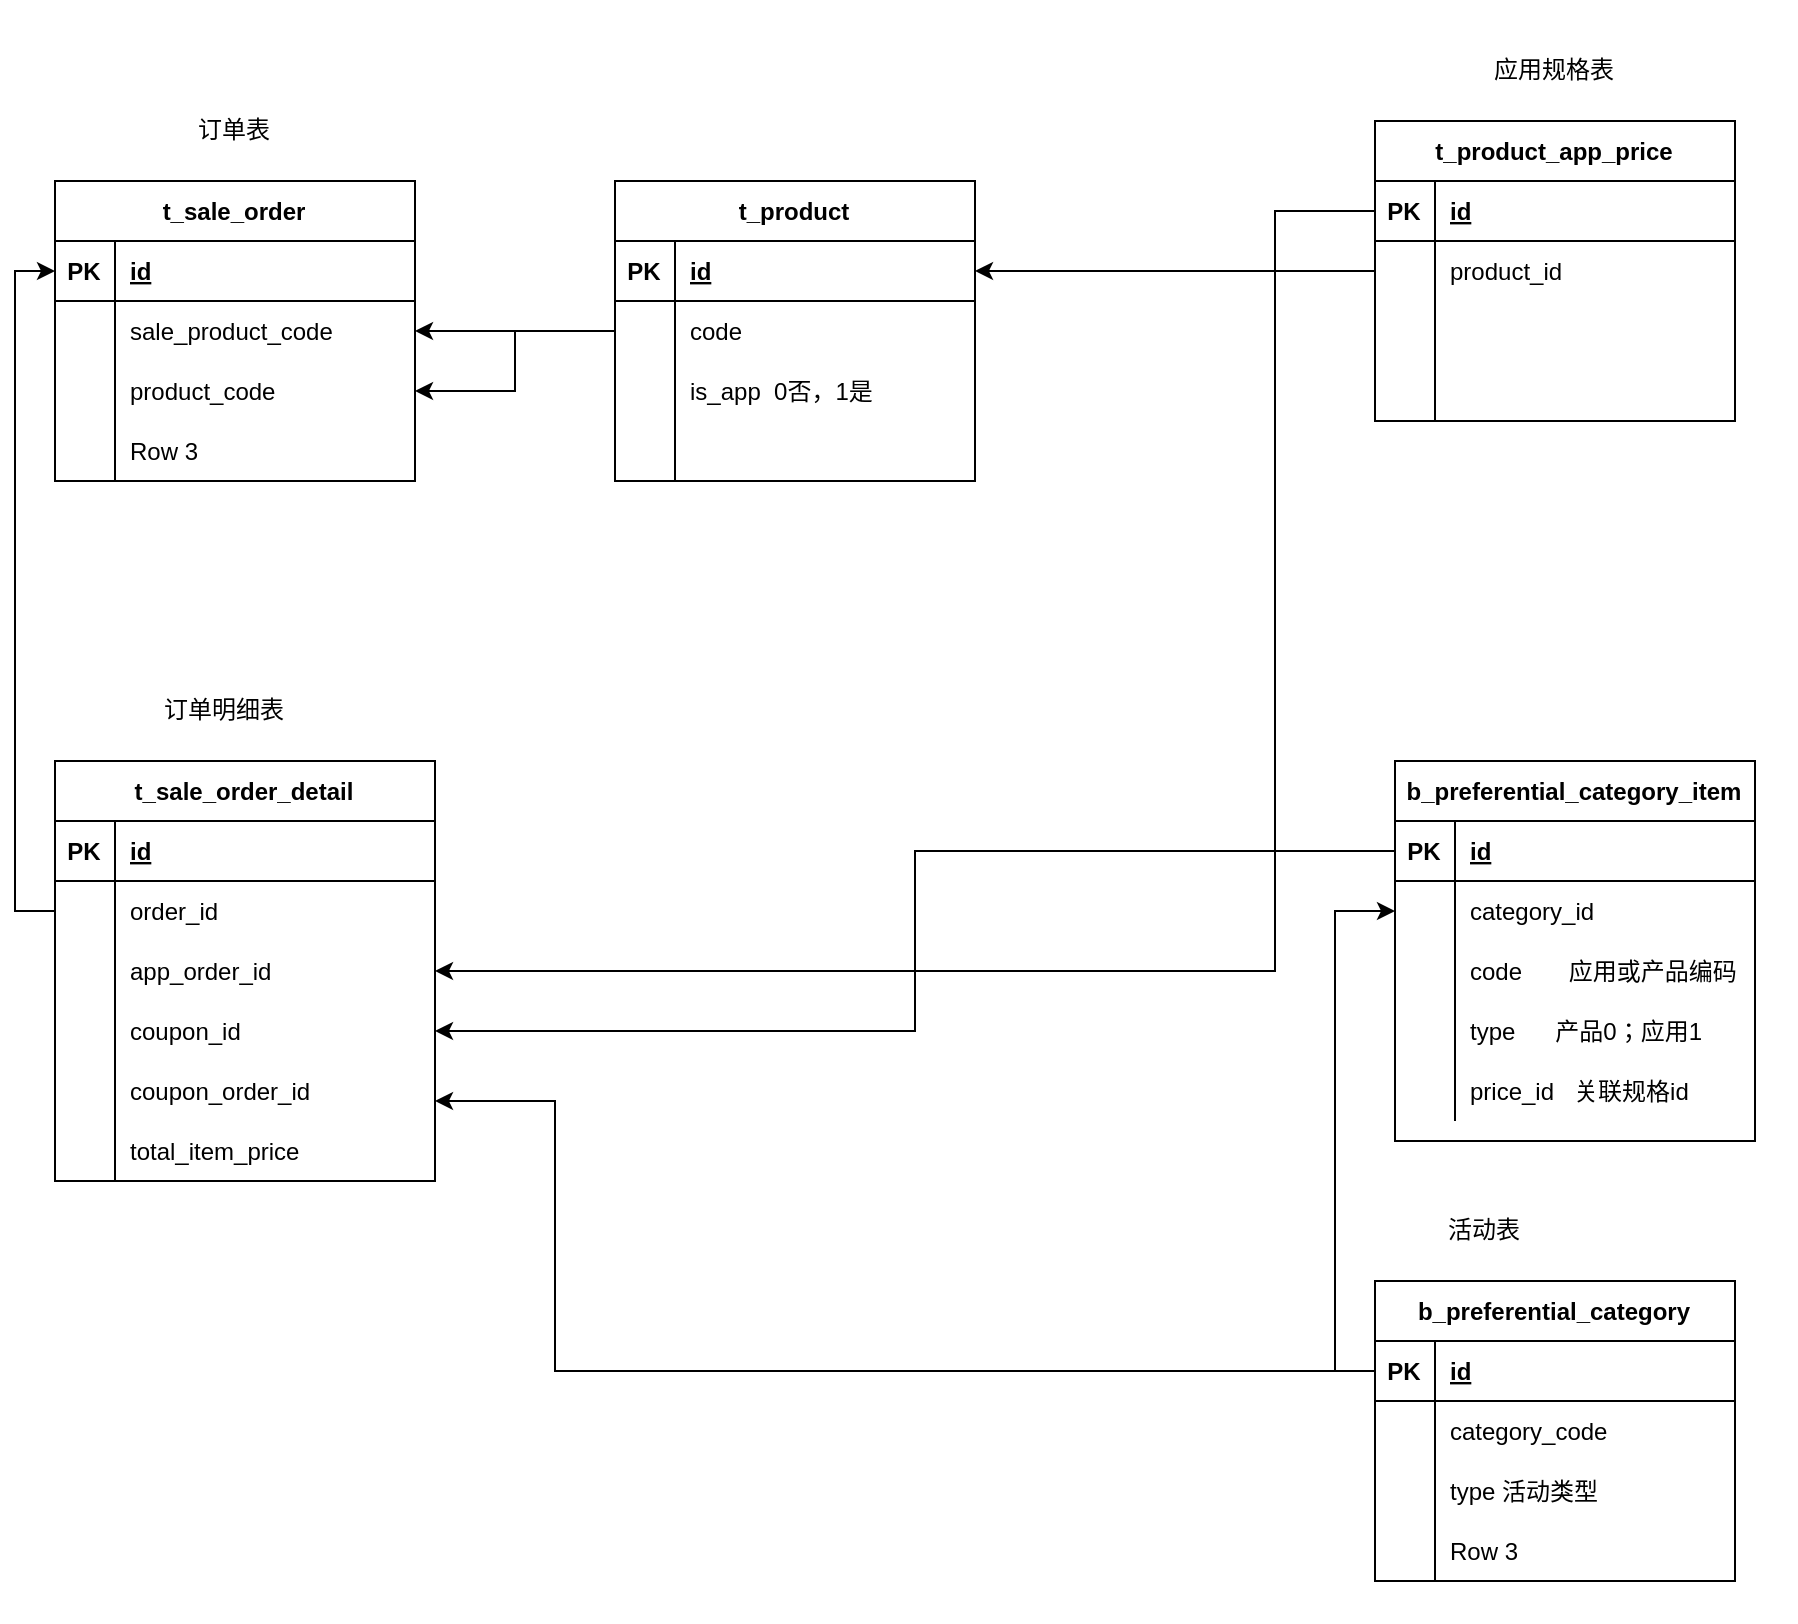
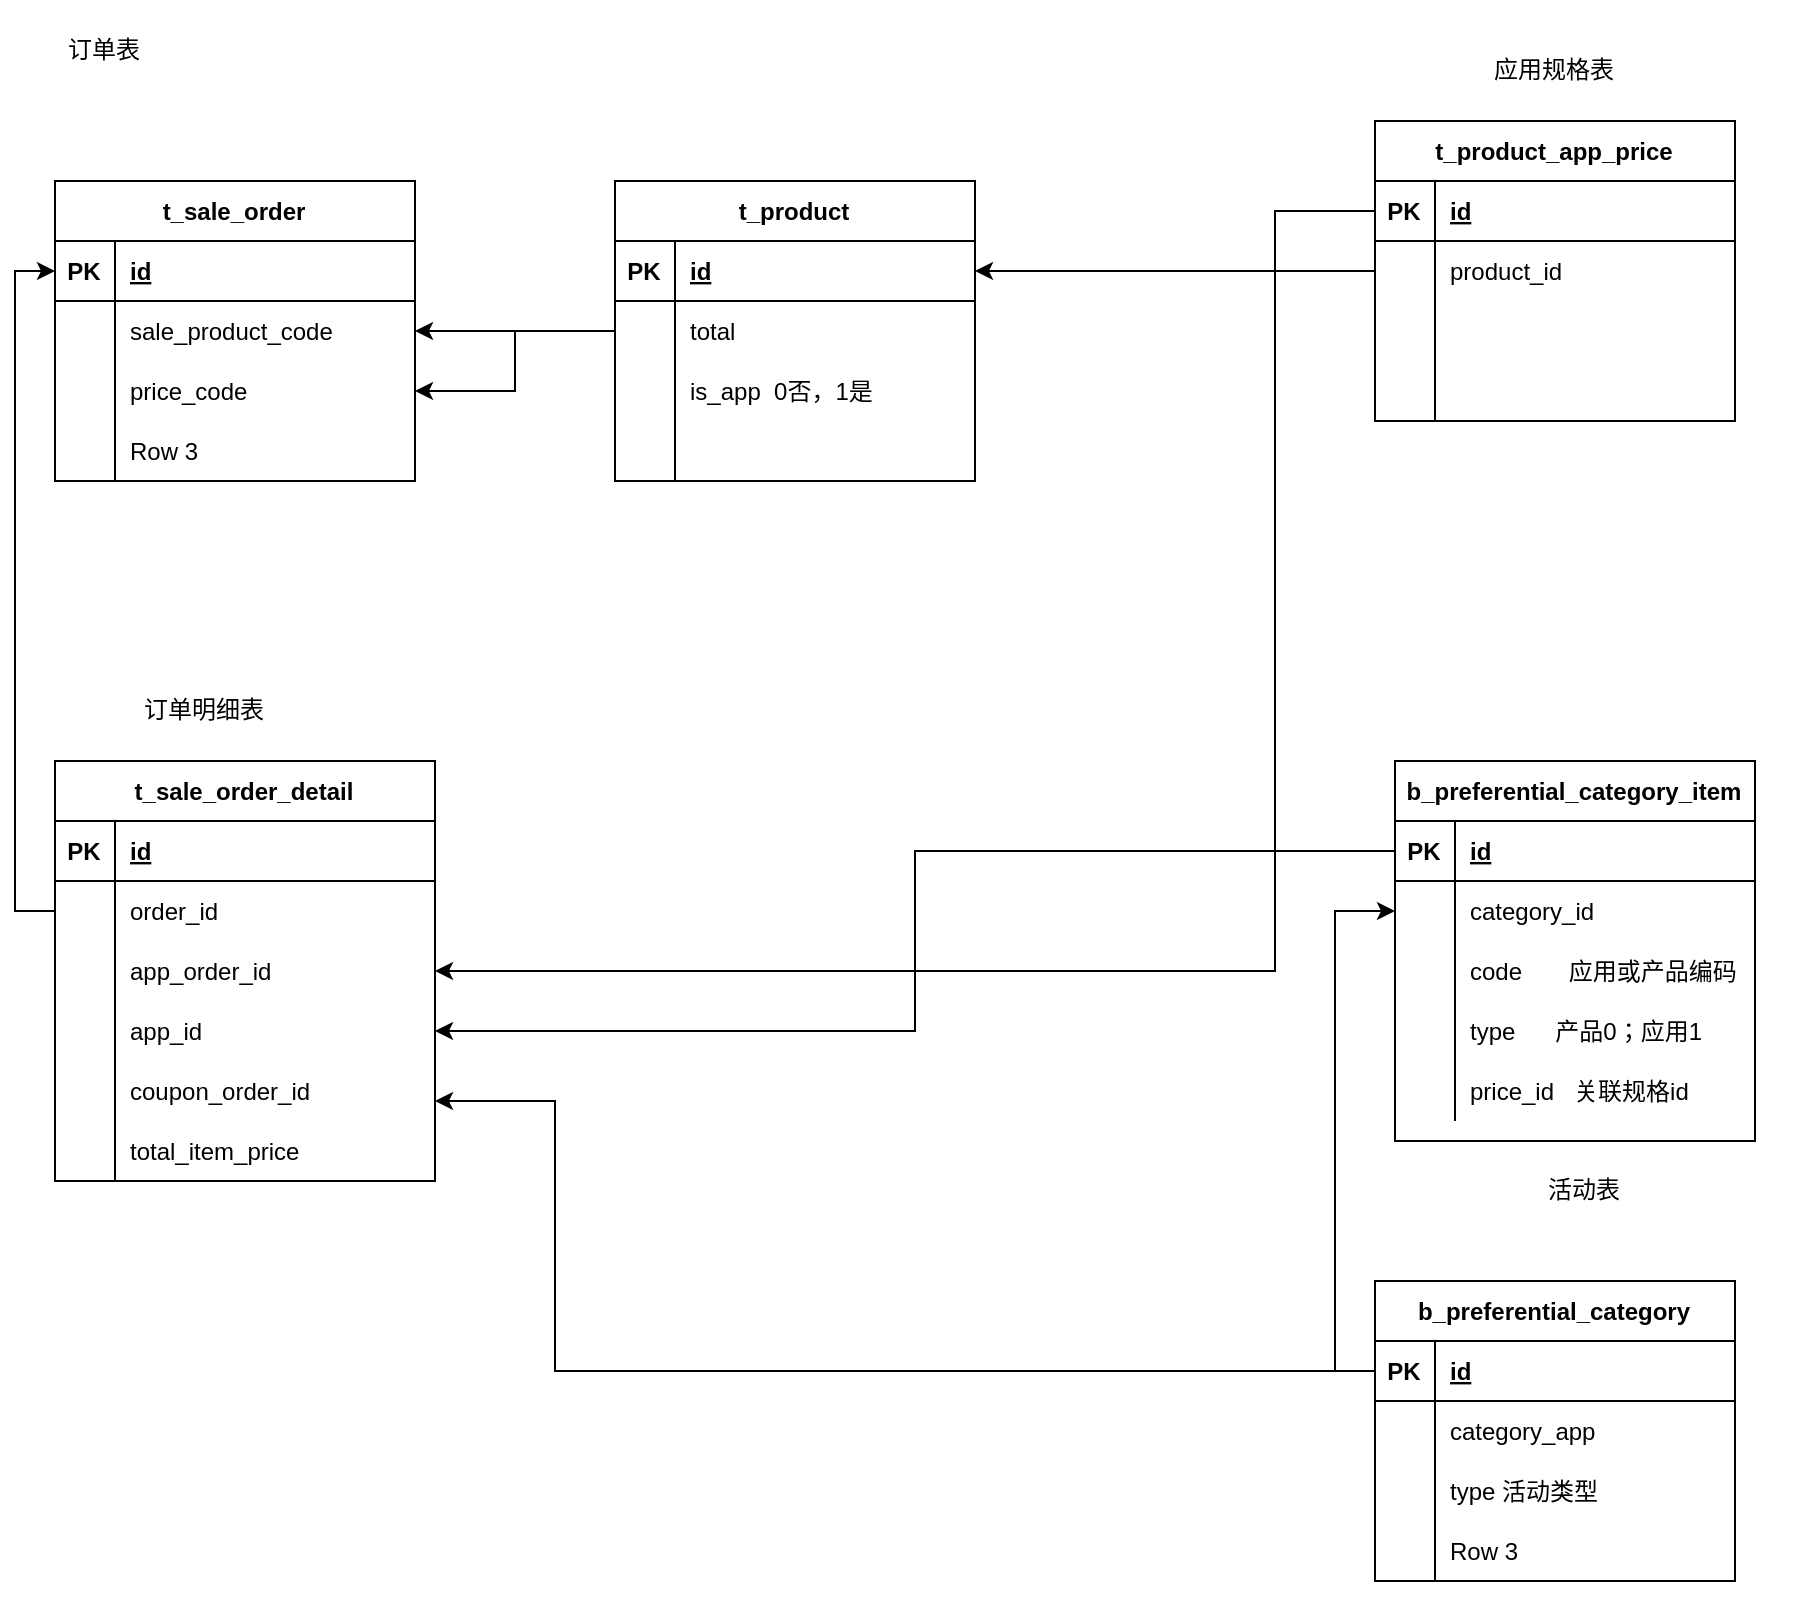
(235, 131) -> (105, 51)
(717, 332) -> (720, 332)
(211, 392) -> (194, 392)
(225, 711) -> (205, 711)
(187, 1032) -> (167, 1032)
(1485, 1231) -> (1585, 1191)
(1537, 1432) -> (1531, 1432)
